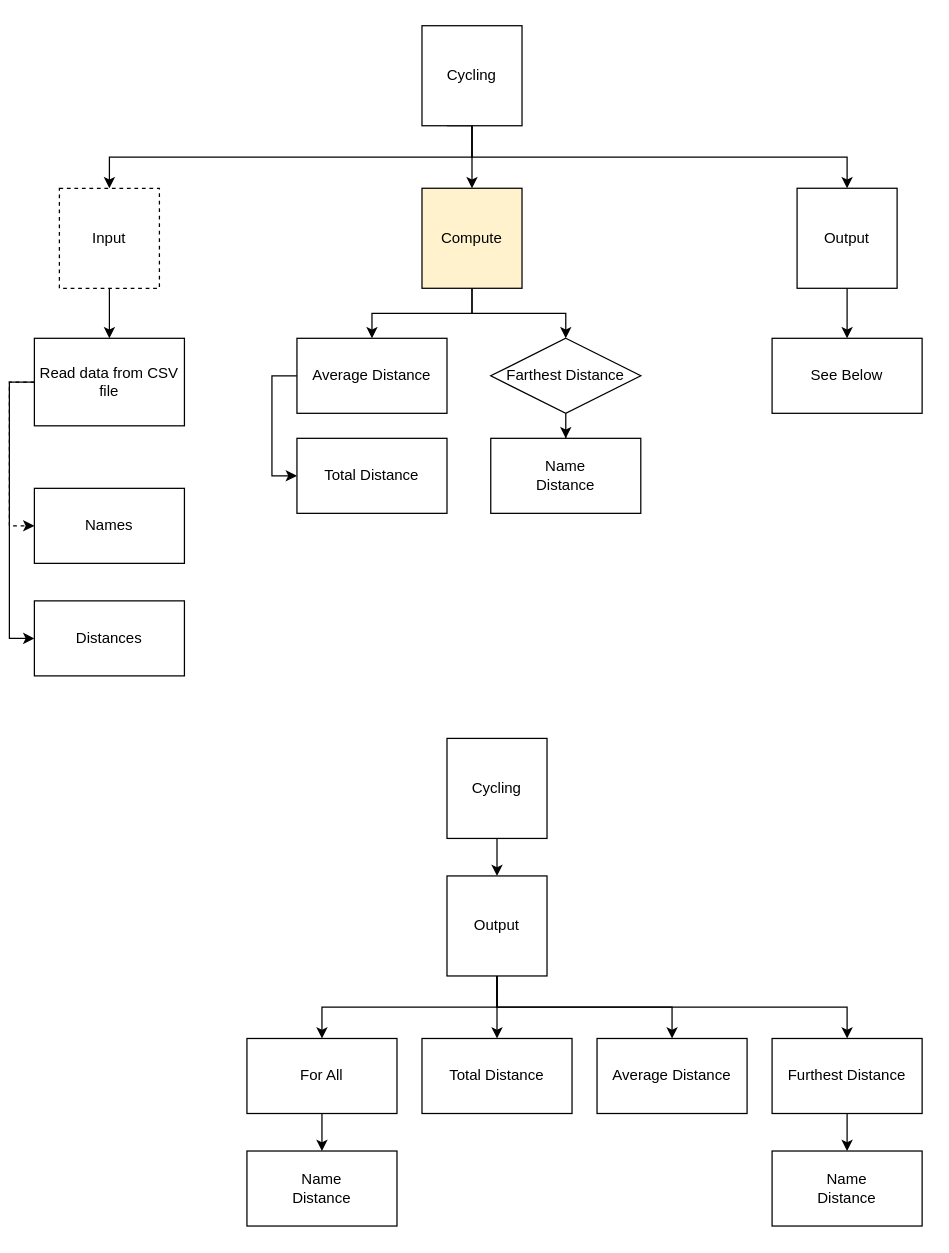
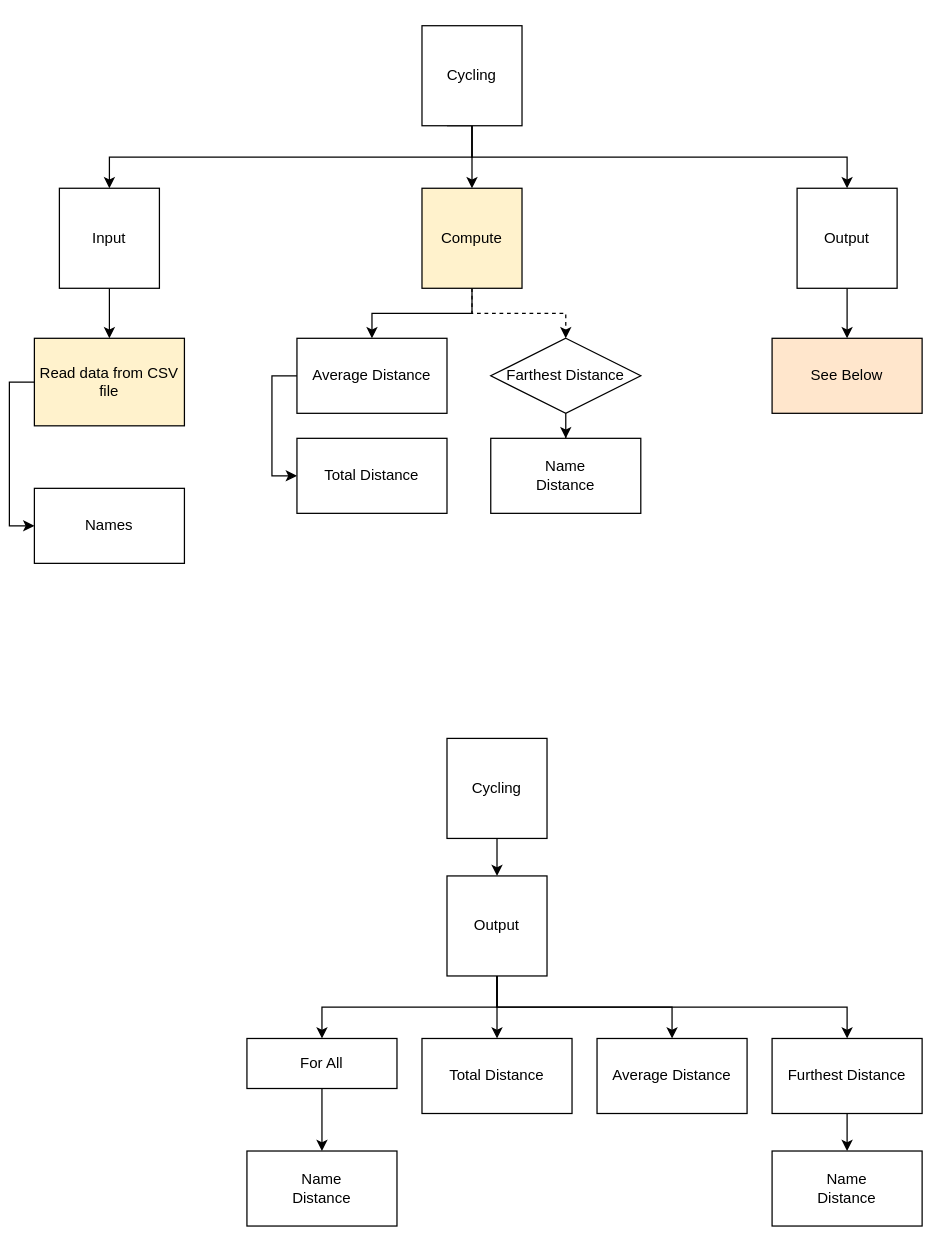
(109, 238) -> (109, 238)
(528, 313) -> (528, 313)
(847, 376) -> (847, 376)
(109, 382) -> (109, 382)
(19, 526) -> (19, 526)
(9, 591) -> none
(109, 638) -> none
(322, 1076) -> (322, 1063)
